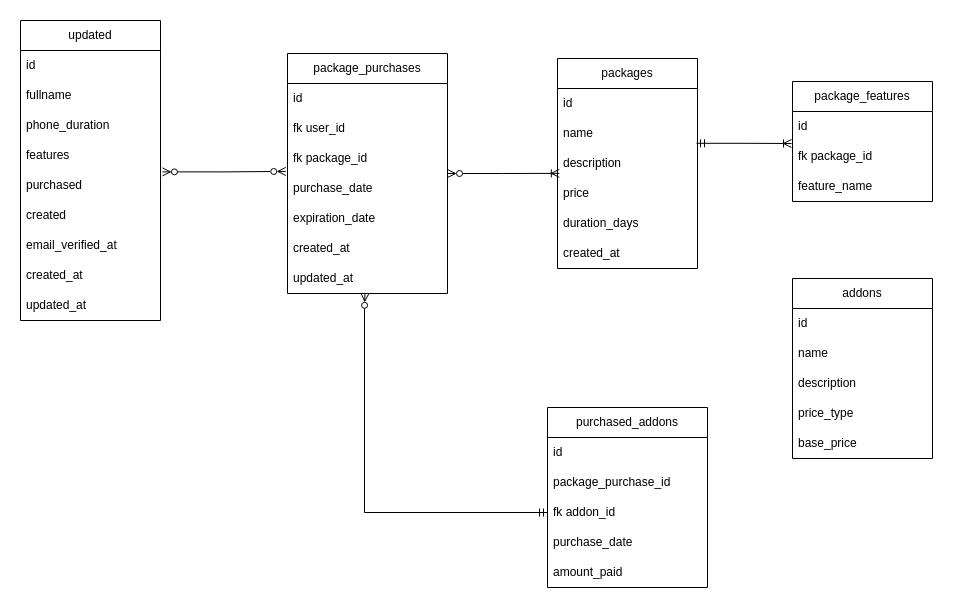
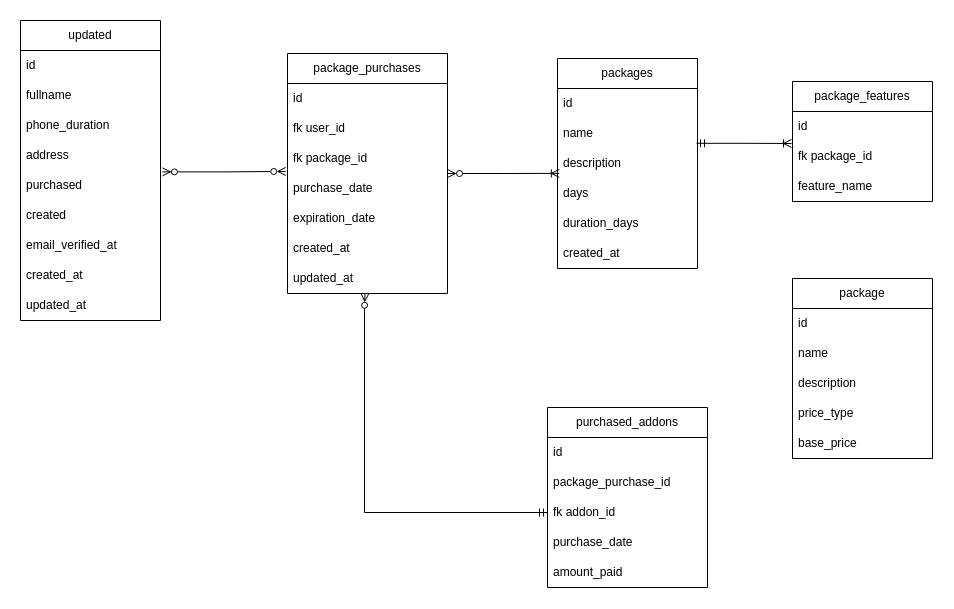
(53, 156) -> (50, 156)
(579, 194) -> (577, 194)
(863, 294) -> (863, 294)
